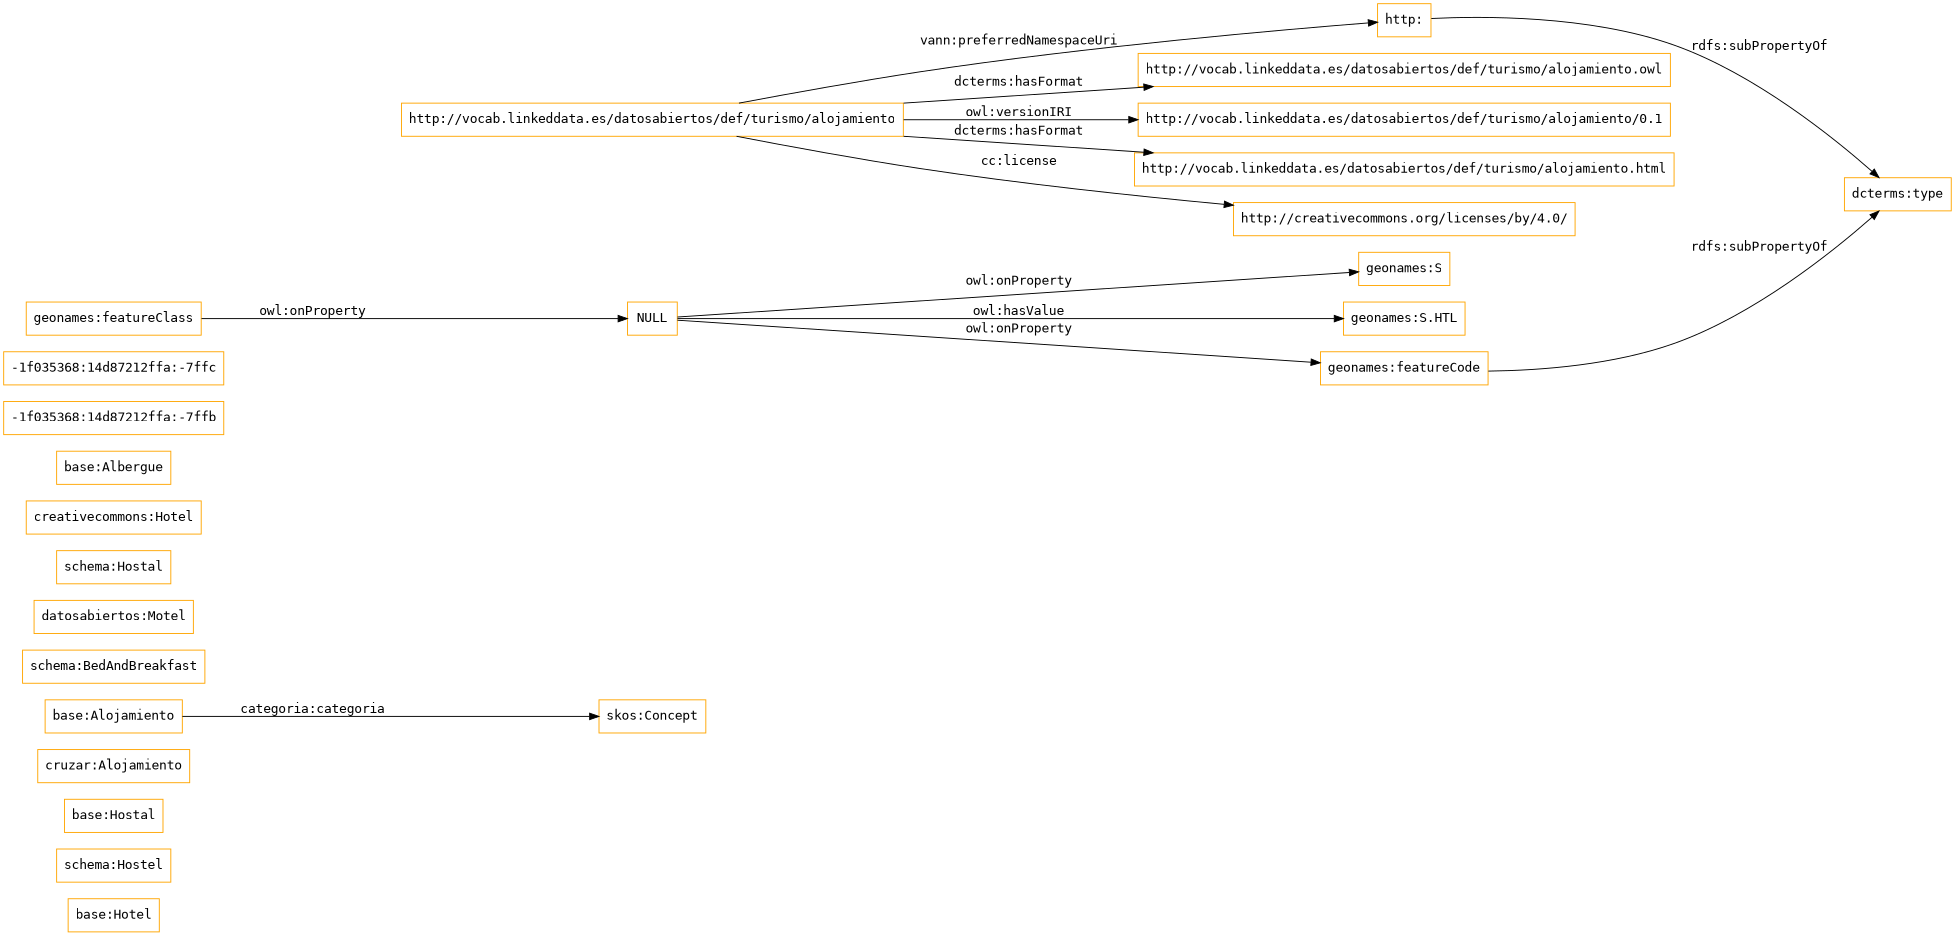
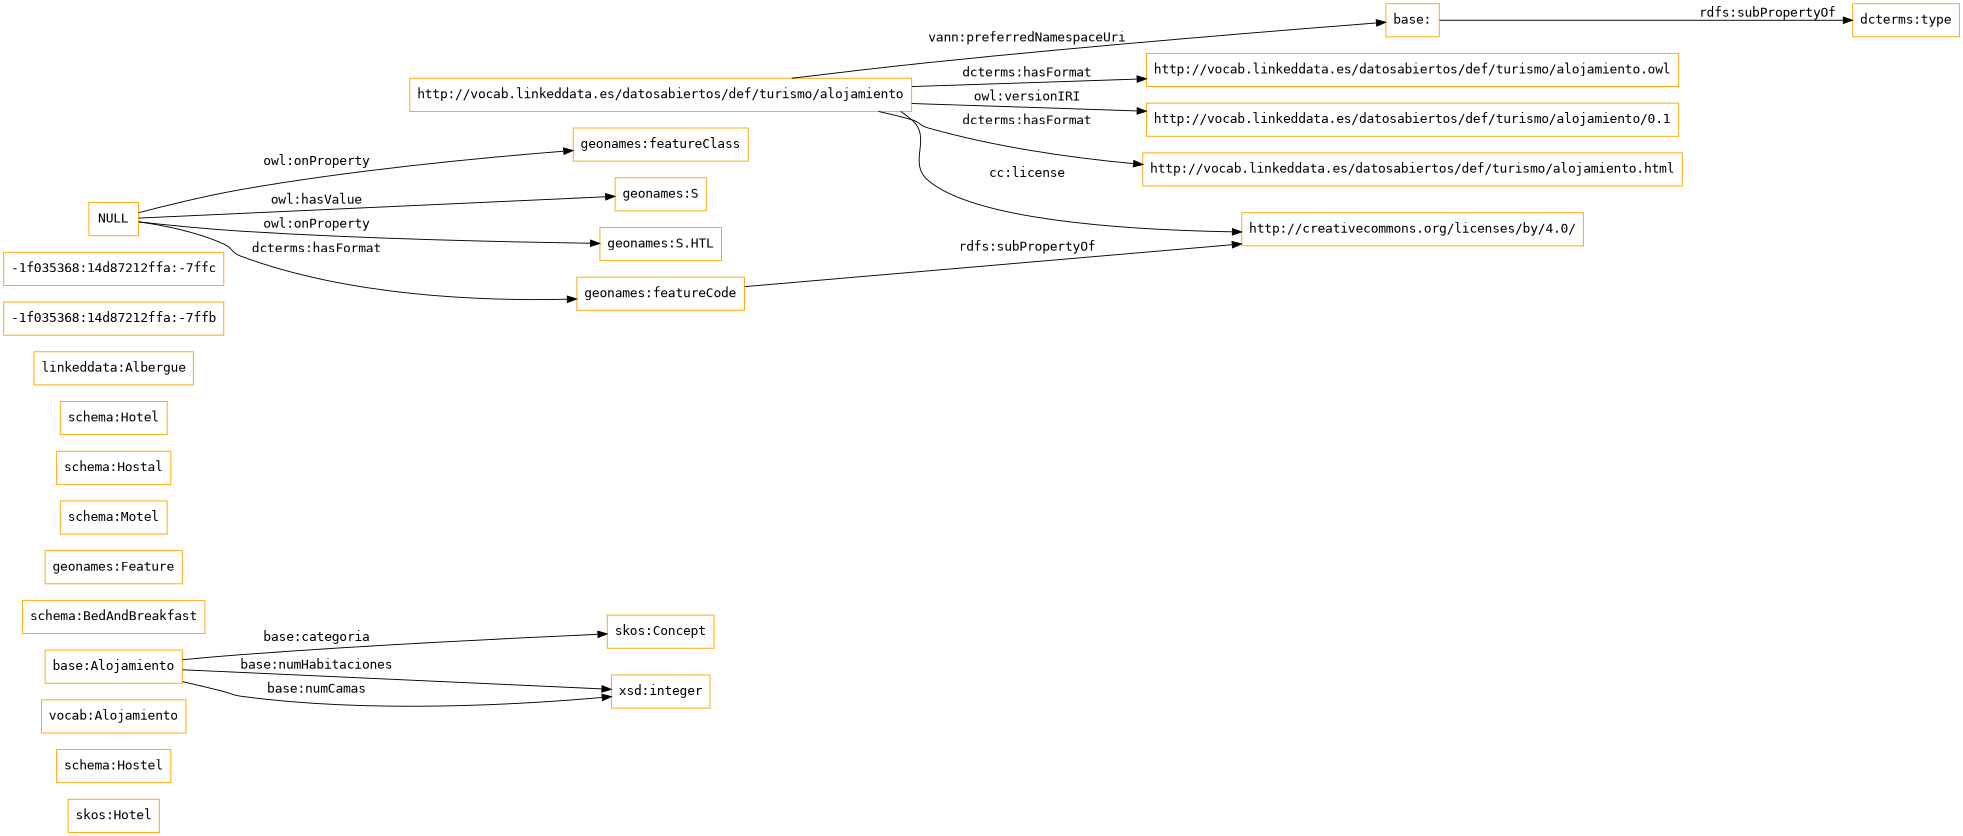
(1404, 20) -> (1413, 20)
(1019, 281) -> (317, 200)
(1019, 312) -> (317, 224)
(410, 319) -> (350, 173)
(1019, 329) -> (317, 249)
(1696, 335) -> (988, 266)
(114, 468) -> (114, 368)
(114, 518) -> (114, 418)
none -> (114, 567)
(114, 617) -> (114, 518)
none -> (661, 692)
(313, 710) -> (317, 638)
(114, 766) -> (114, 716)
(114, 816) -> none
(114, 915) -> (114, 816)
